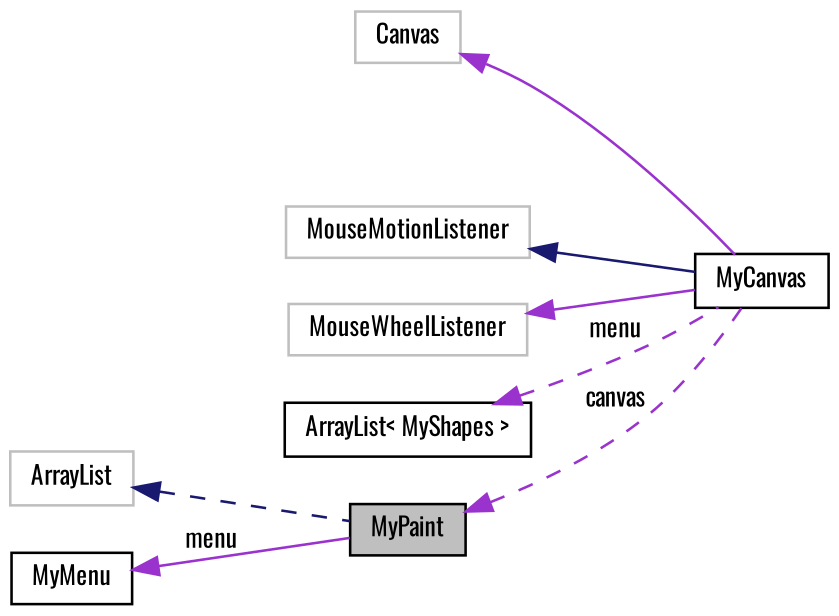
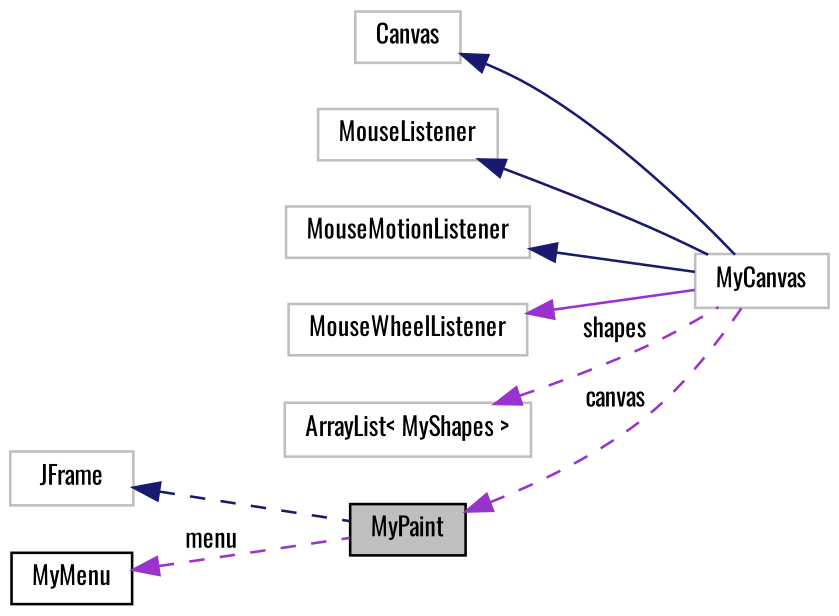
none -> (408, 135)
(619, 148) -> (619, 148)
(762, 281) -> (762, 281)
(613, 331) -> (613, 331)
(408, 430) -> (408, 430)
(72, 478) -> (72, 478)
(254, 552) -> (254, 552)
